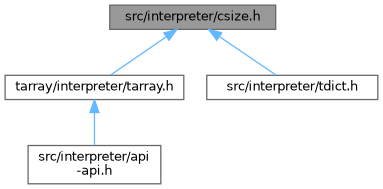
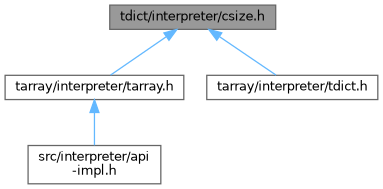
(193, 17) -> (193, 17)
(292, 87) -> (292, 87)
(94, 165) -> (94, 165)
